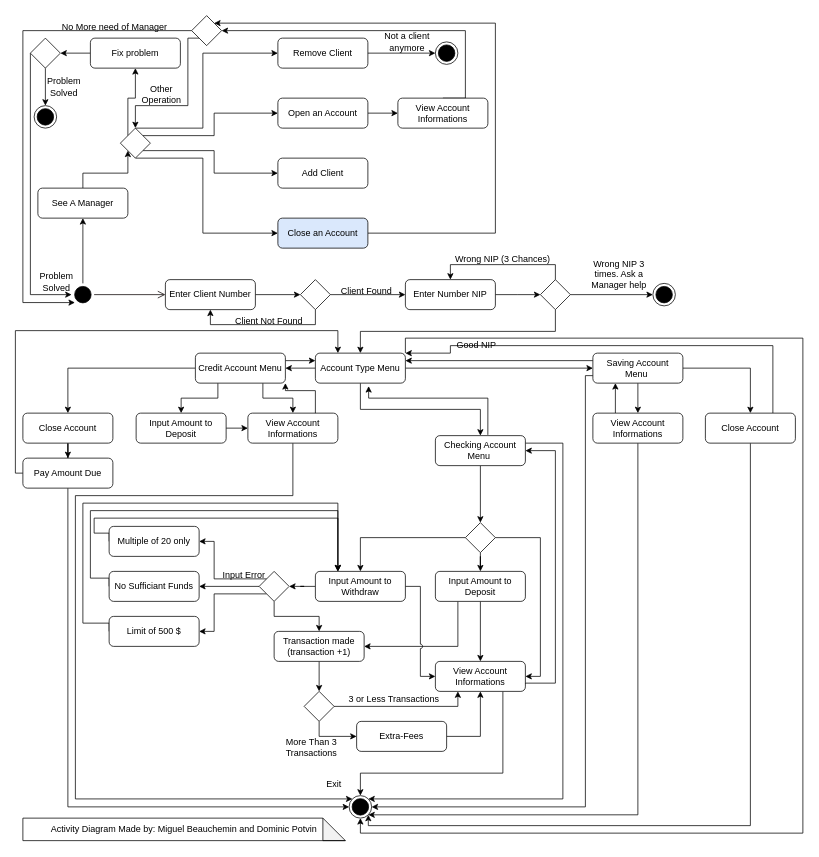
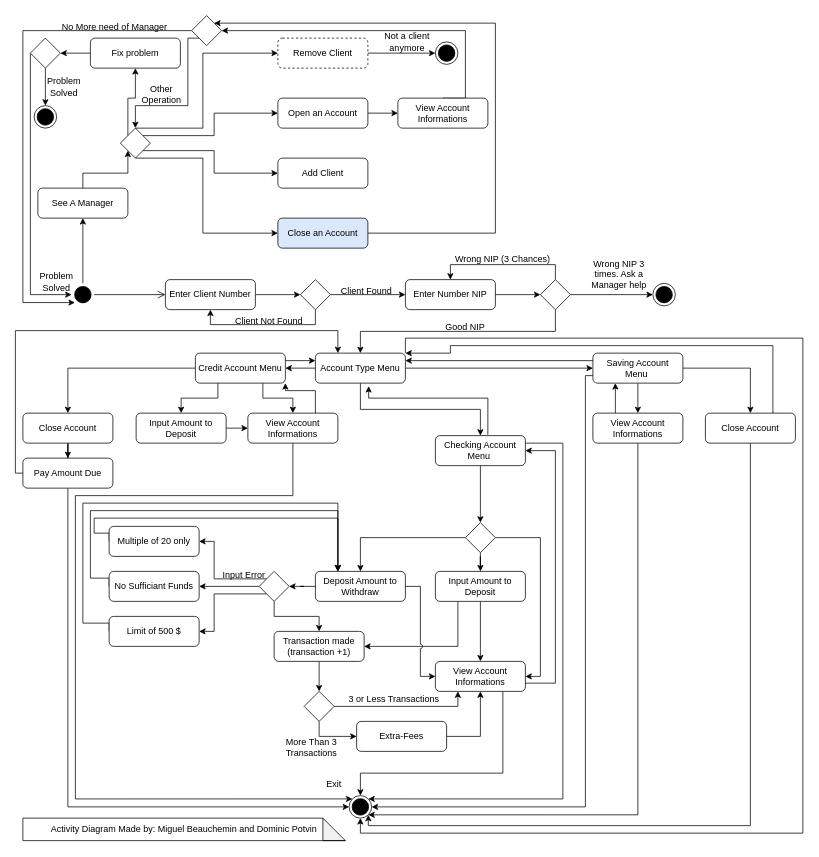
(323, 53) -> (323, 53)
(477, 345) -> (465, 327)
(360, 586) -> (360, 586)
